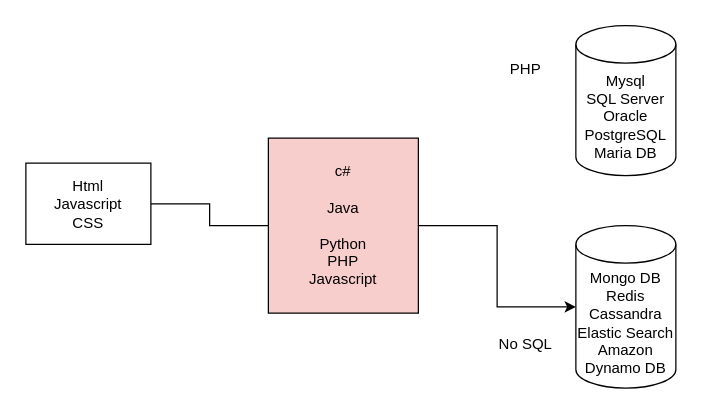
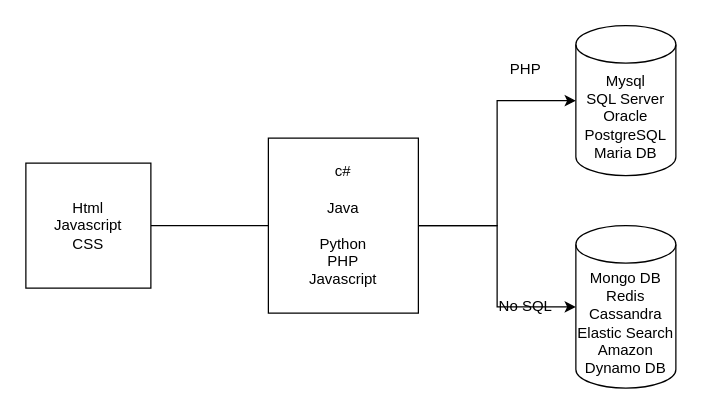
none -> (497, 128)
(88, 204) -> (88, 226)
(343, 226) -> (343, 226)
(526, 344) -> (526, 307)
